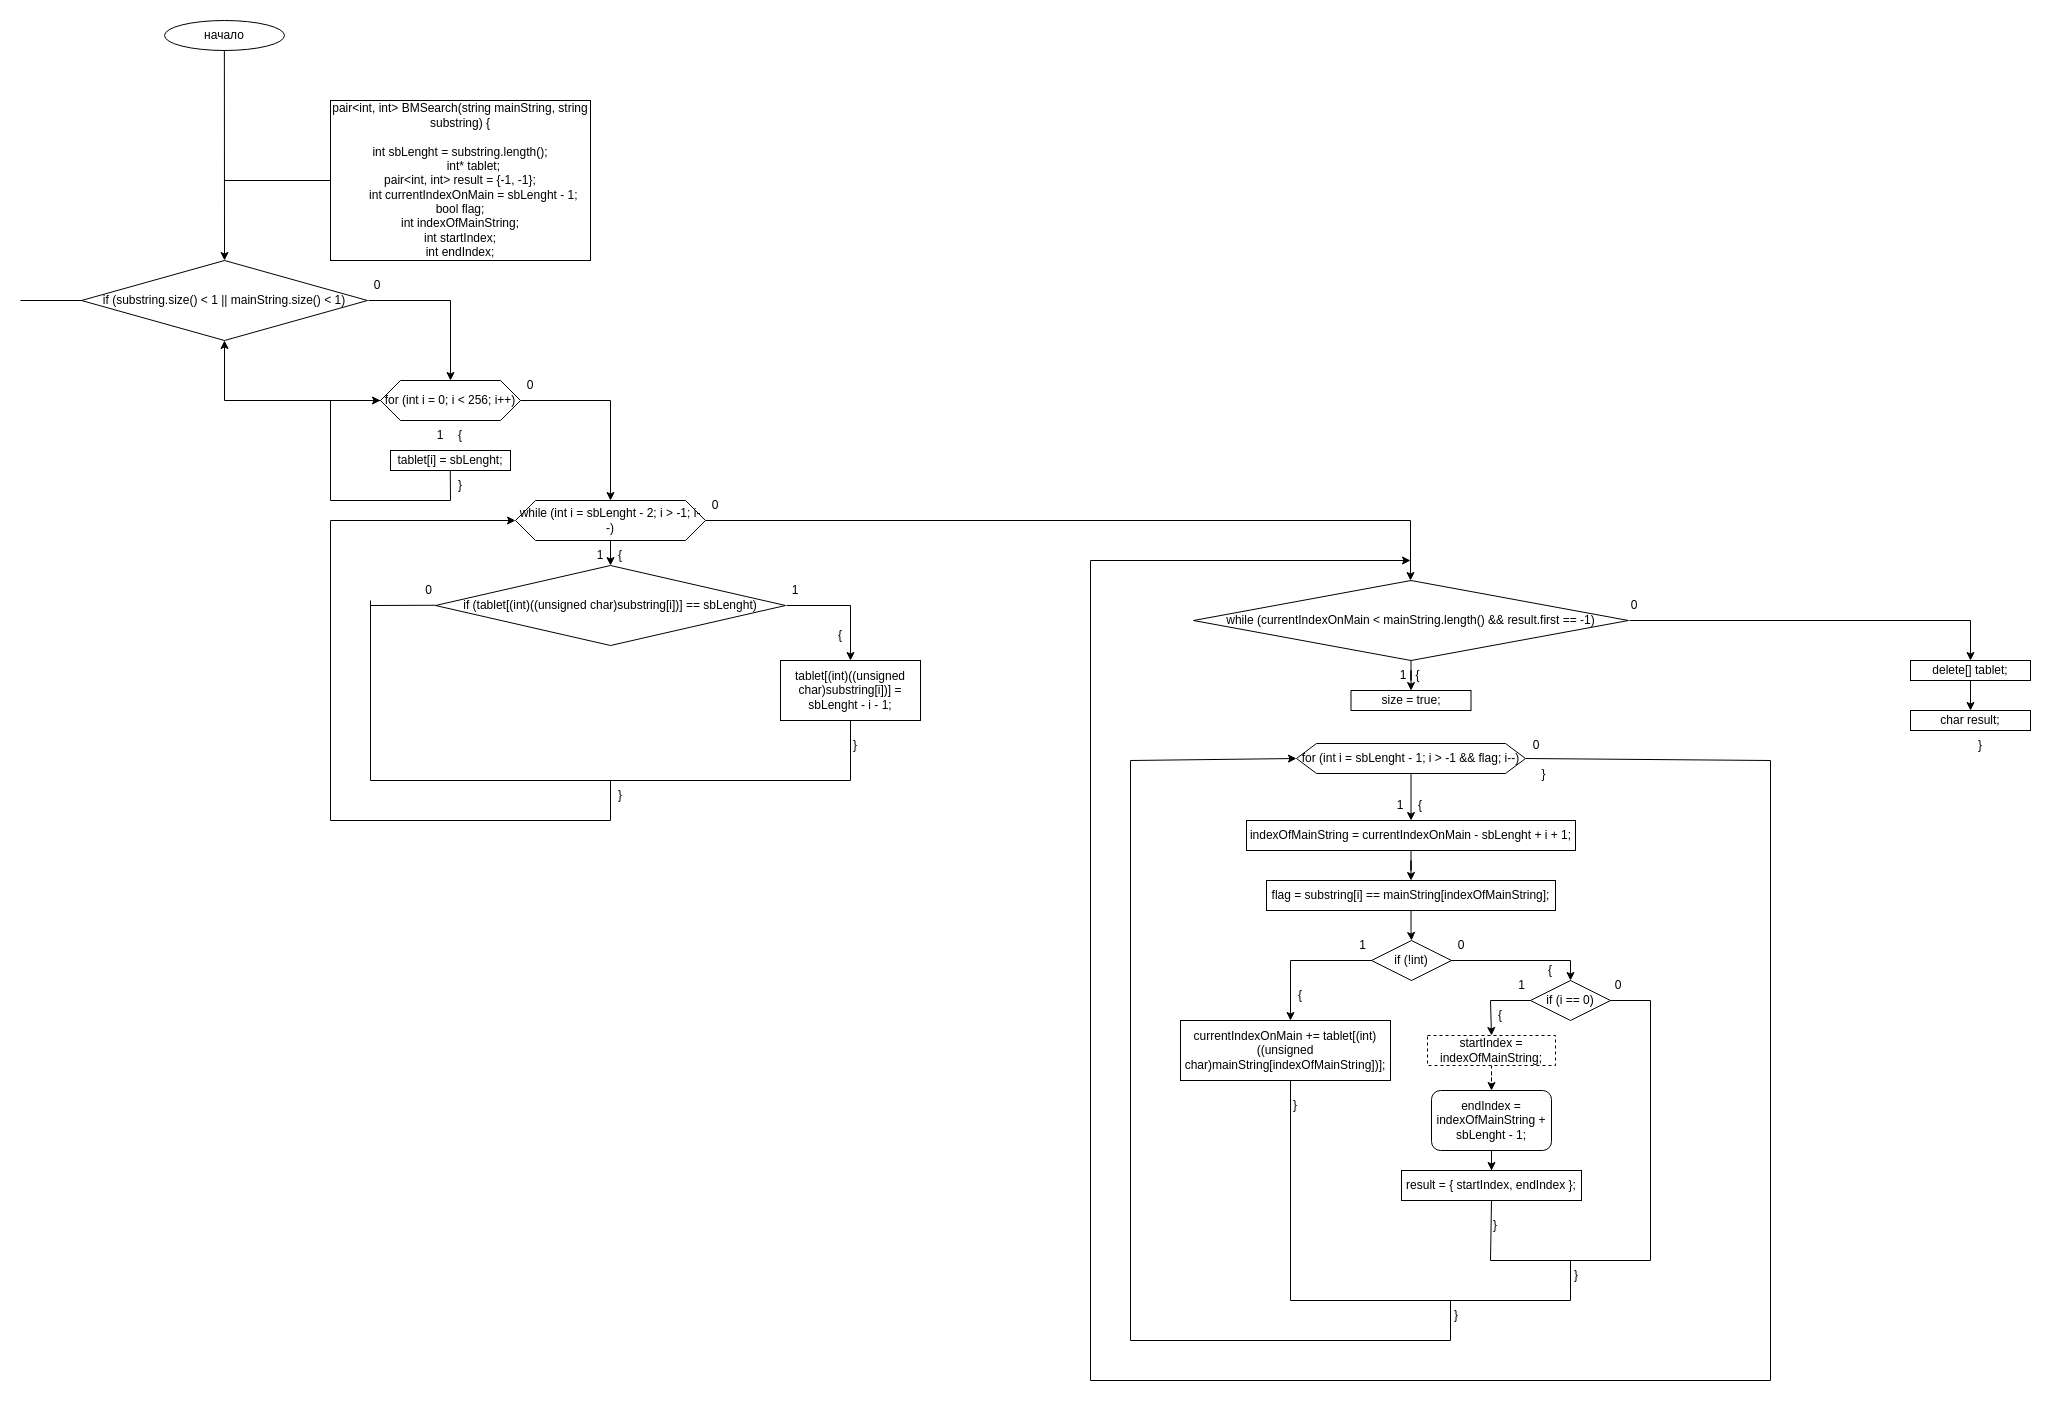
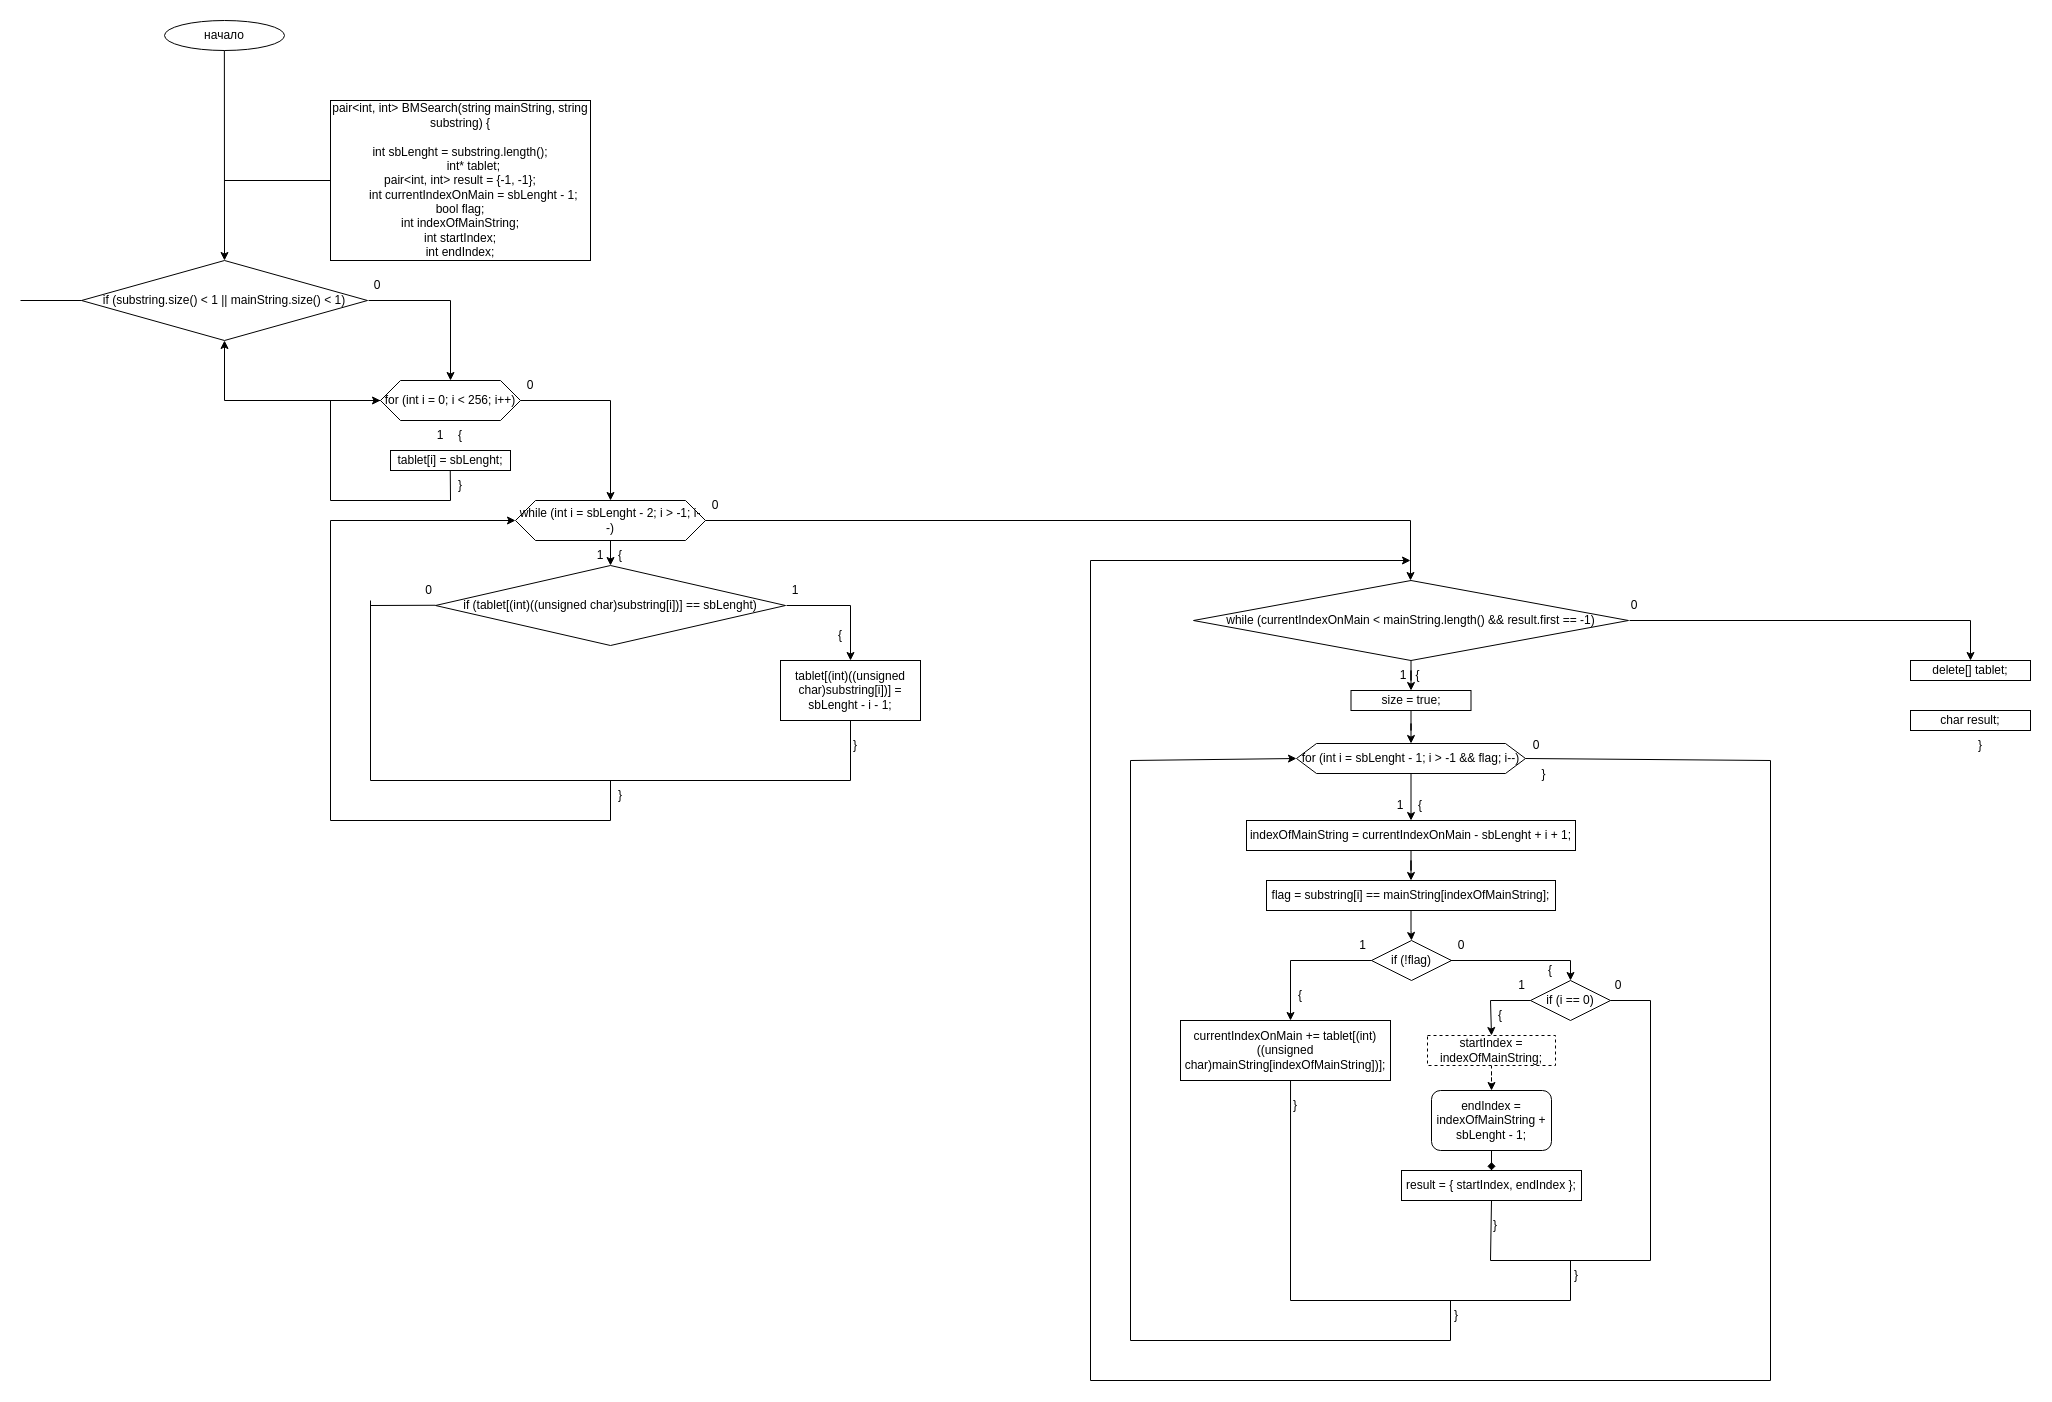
(1971, 700) -> none
none -> (1411, 731)
(1412, 961) -> (1412, 961)
(1492, 1162) -> (1492, 1161)
